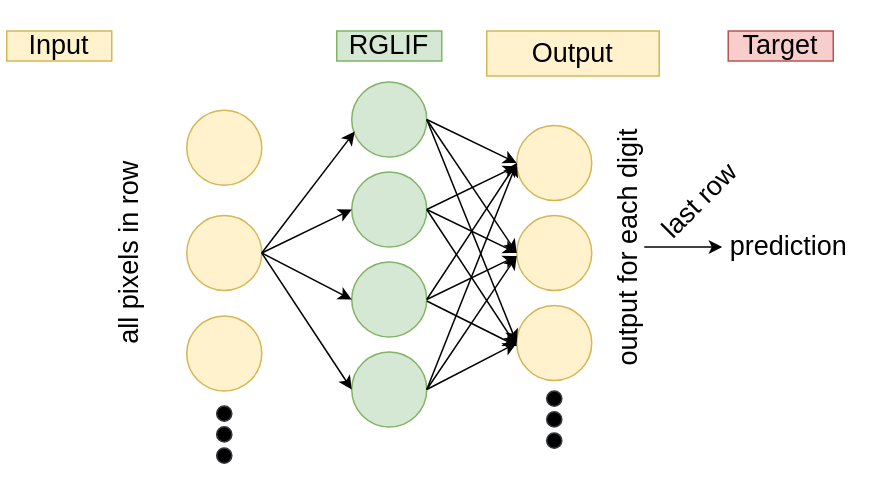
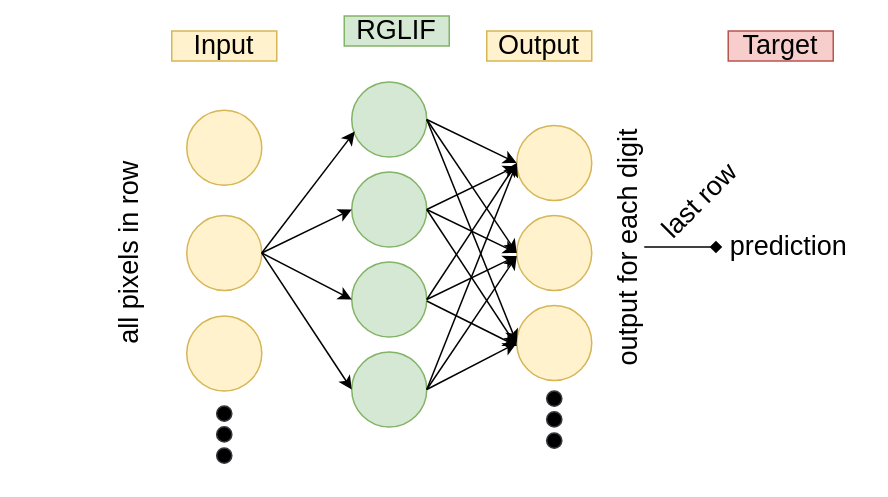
(59, 46) -> (224, 46)
(389, 46) -> (397, 31)
(573, 53) -> (539, 46)
(711, 247) -> (710, 247)
